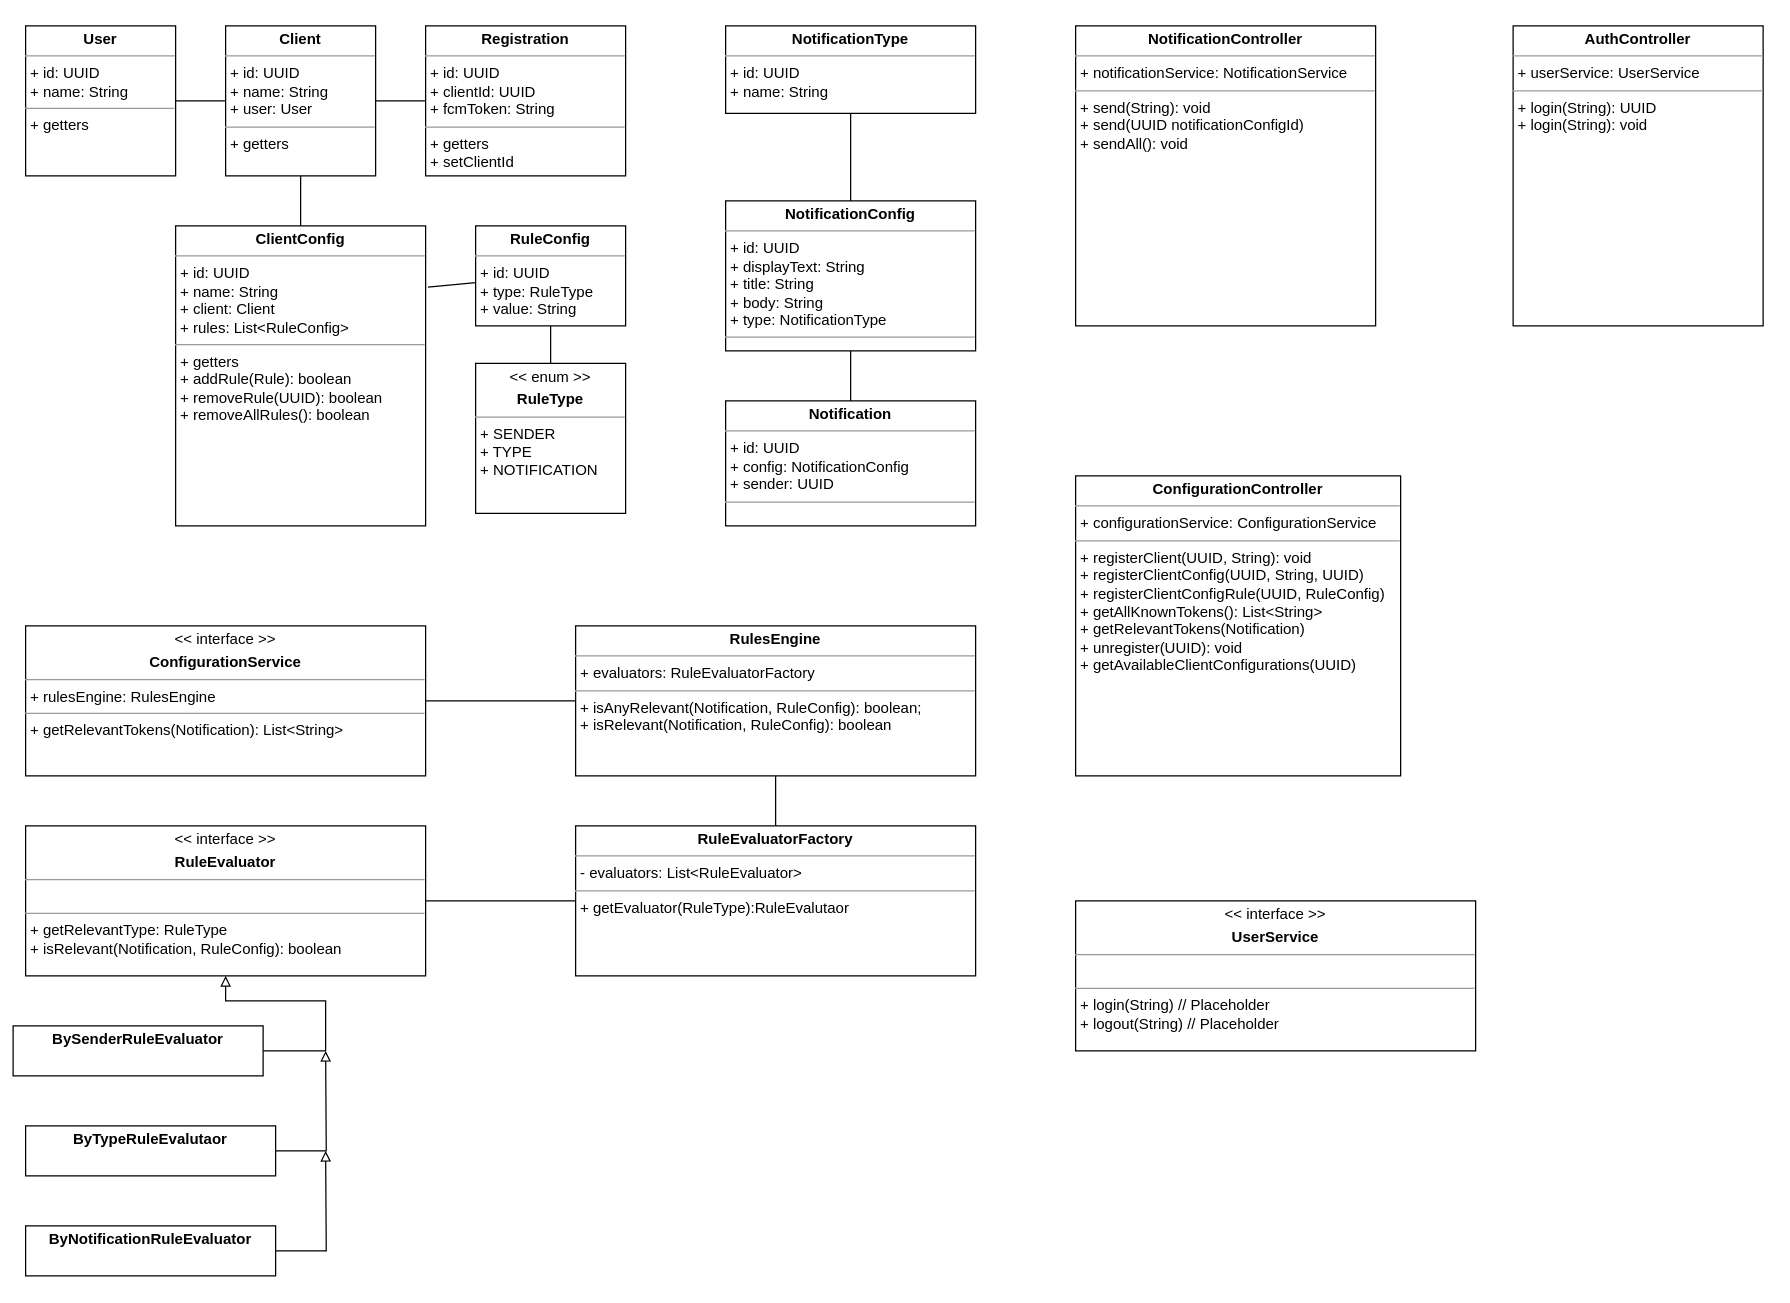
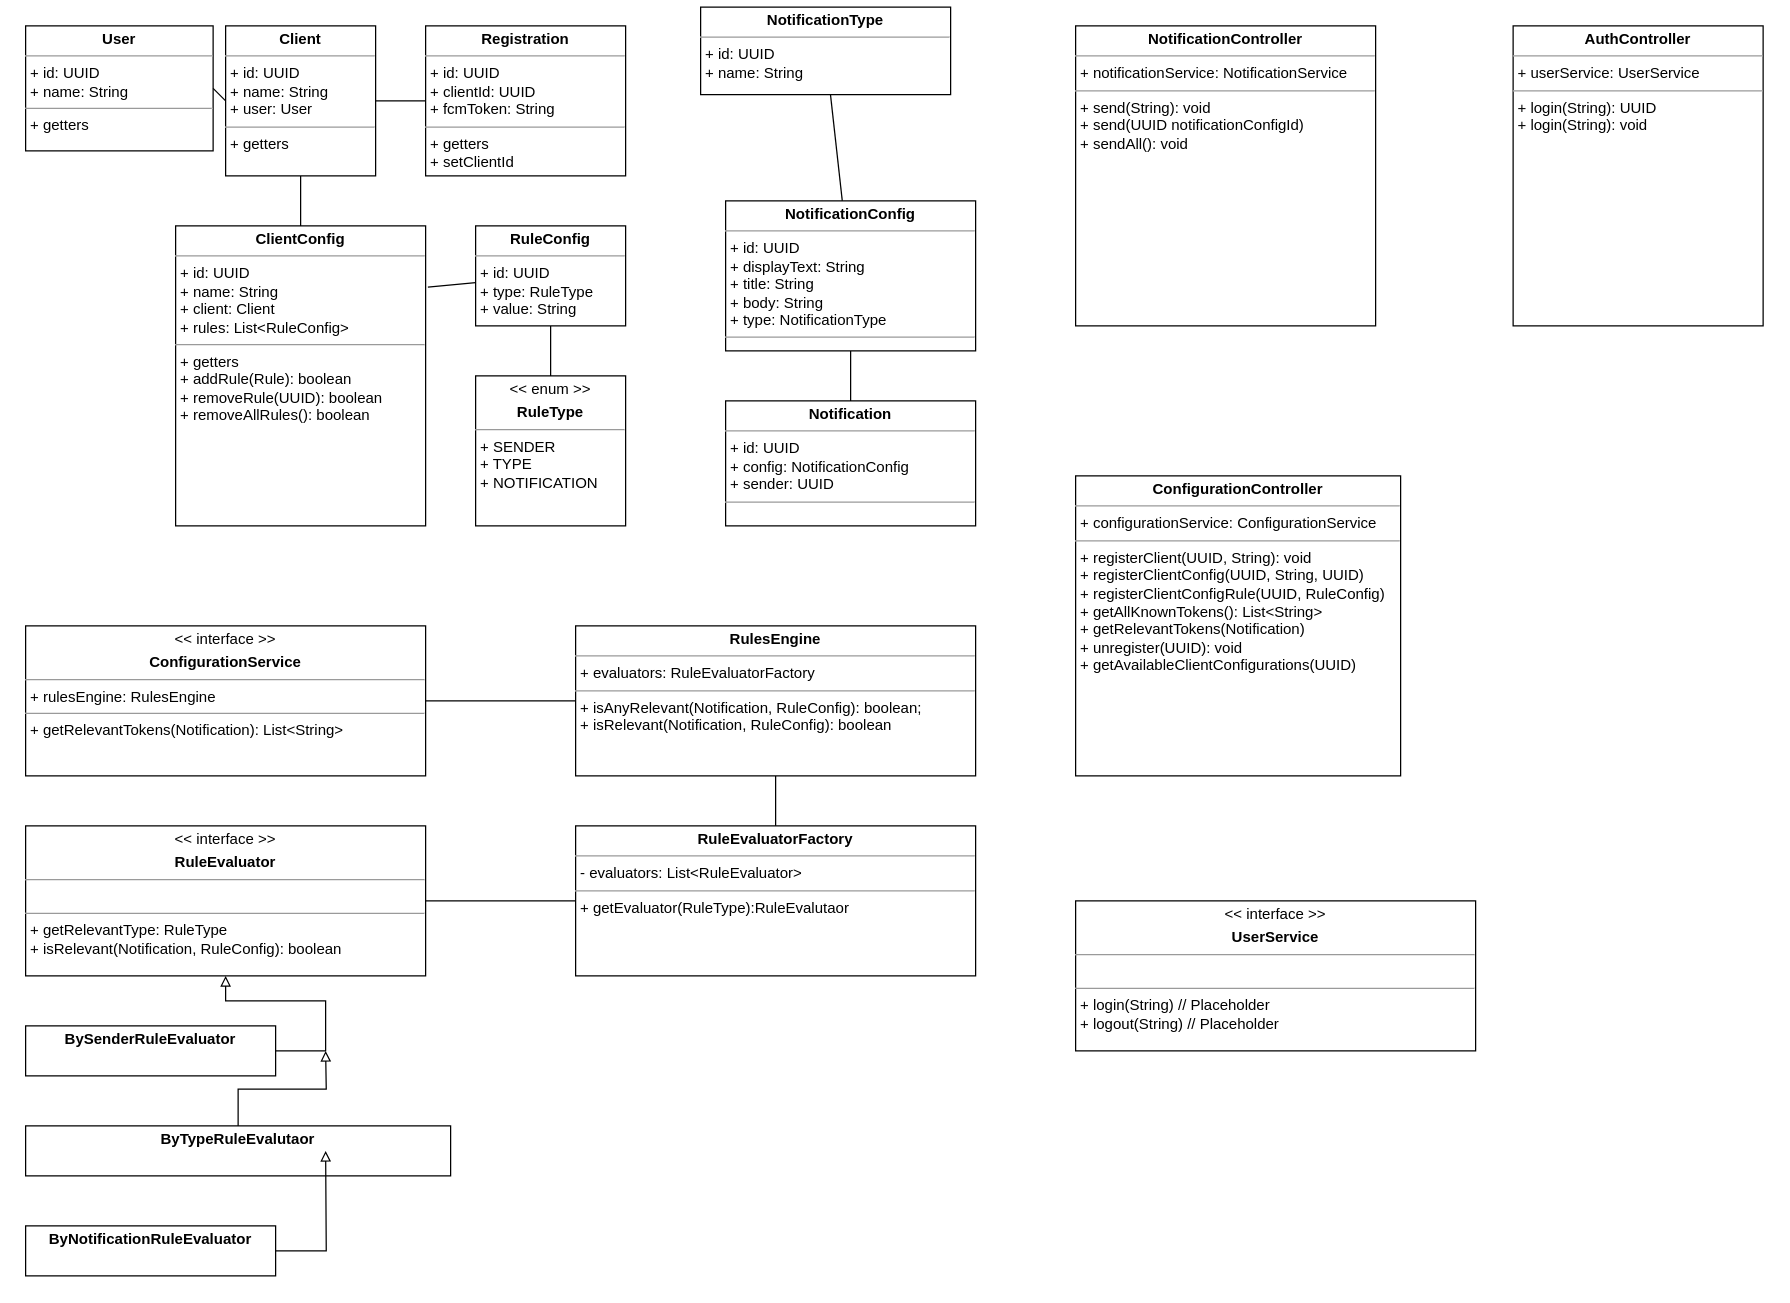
(851, 69) -> (826, 51)
(101, 101) -> (119, 88)
(551, 438) -> (551, 451)
(138, 1051) -> (151, 1051)
(151, 1151) -> (238, 1151)
